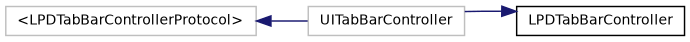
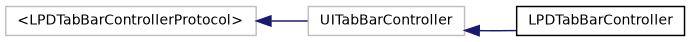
(483, 11) -> (498, 31)
